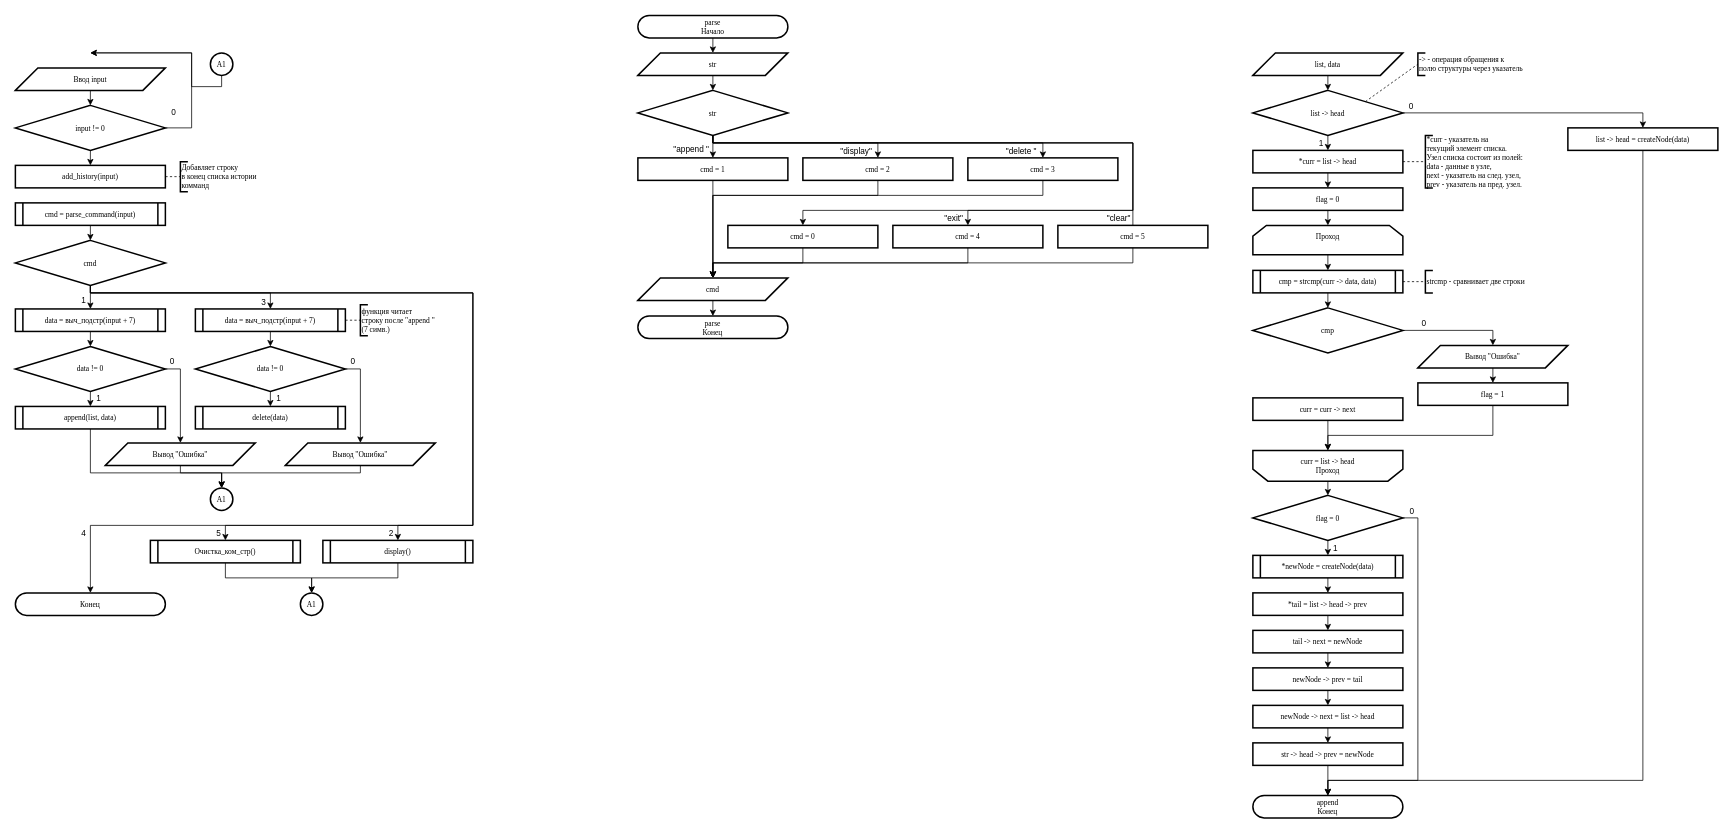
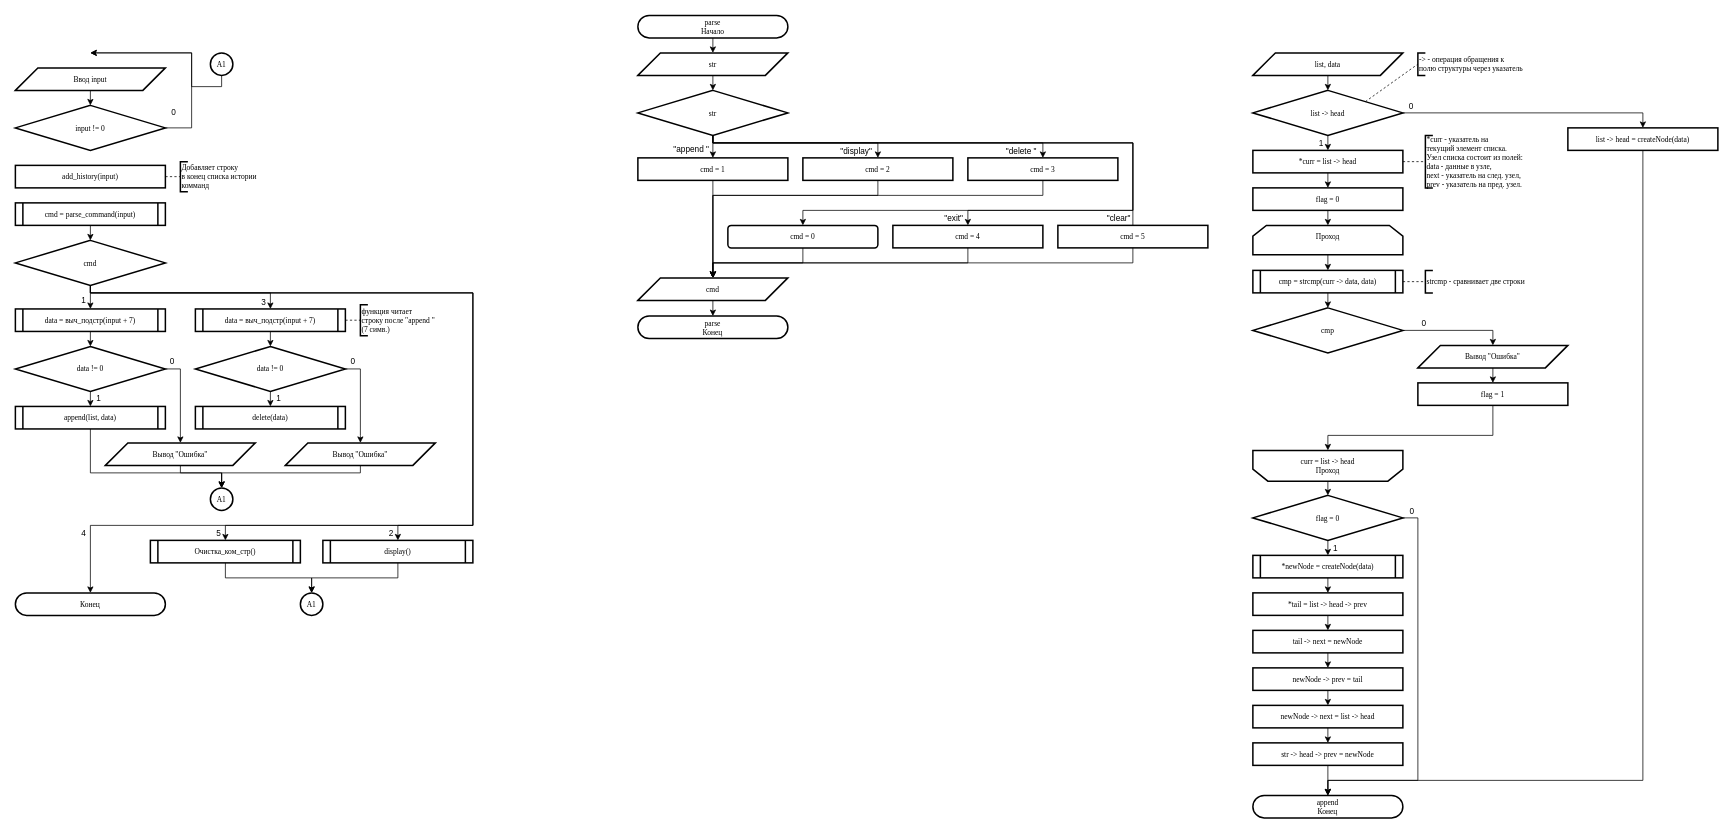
(90, 155) -> none
(803, 237) -> (803, 237)
(1328, 409) -> none
(1328, 421) -> none
